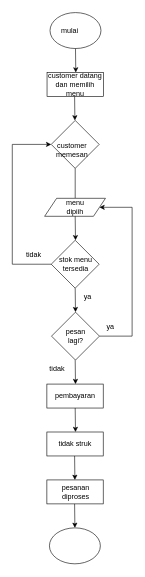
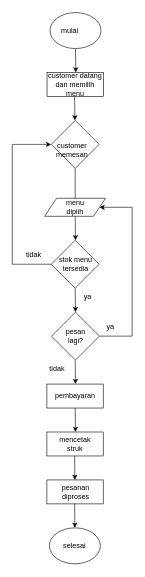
(75, 444) -> (75, 444)
none -> (75, 546)
